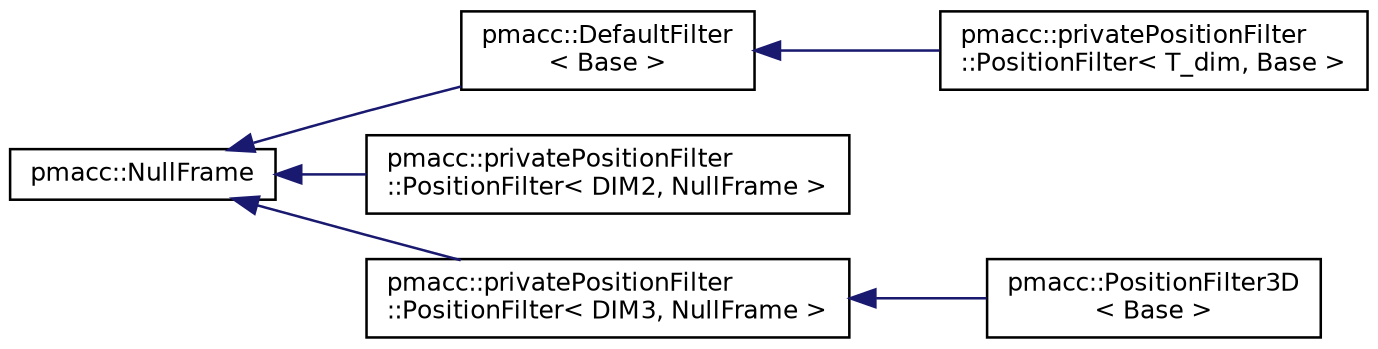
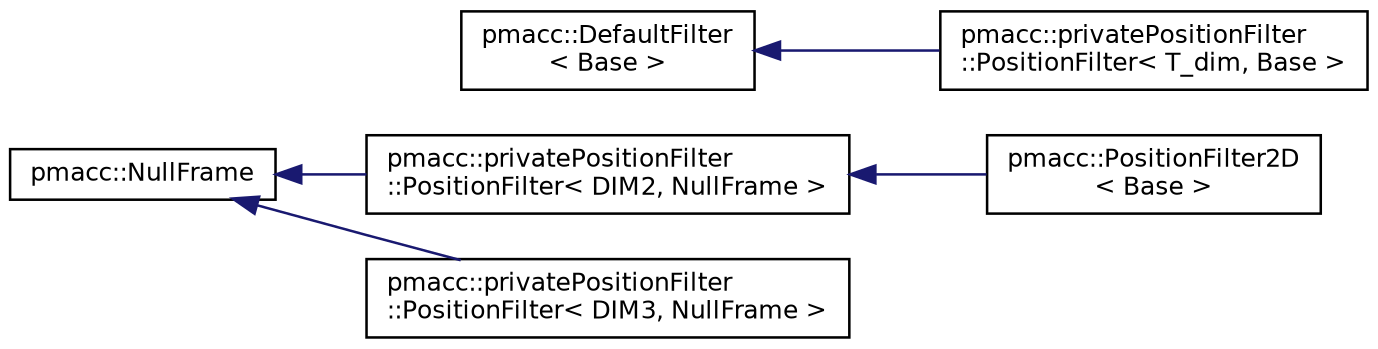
(357, 114) -> none
none -> (1154, 174)
(1154, 298) -> none
